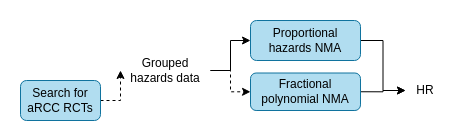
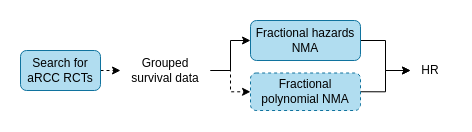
(306, 41) -> (306, 41)
(166, 71) -> (166, 71)
(426, 91) -> (431, 71)
(306, 92) -> (306, 92)
(61, 101) -> (61, 71)
